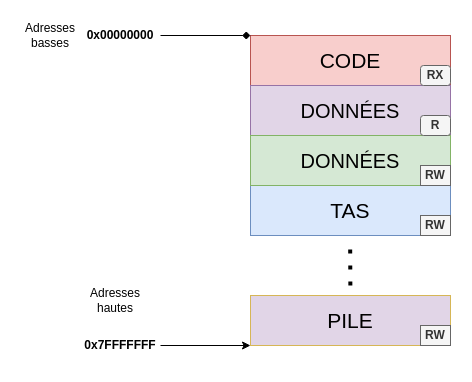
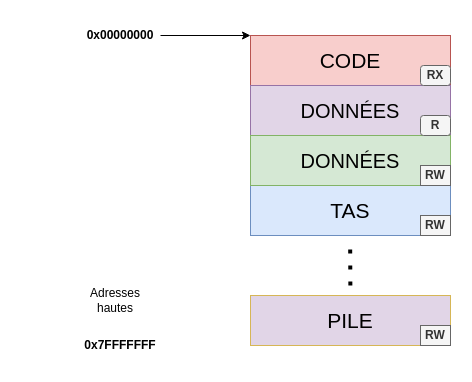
(51, 36) -> none
(241, 36) -> (242, 36)
(202, 346) -> none
